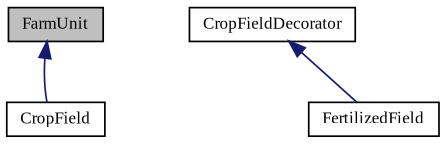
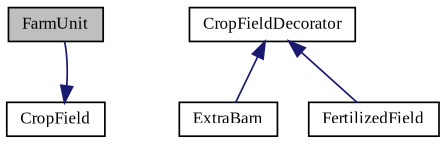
(45, 81) -> (67, 64)
none -> (228, 119)
